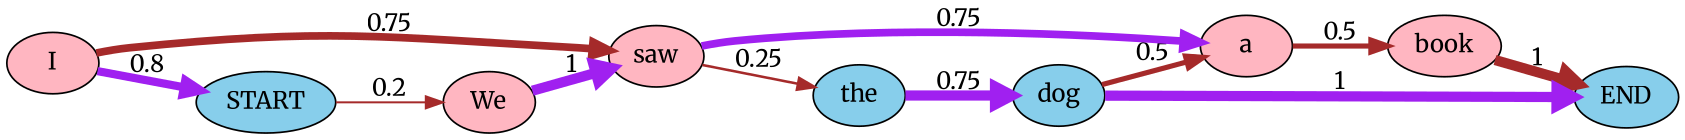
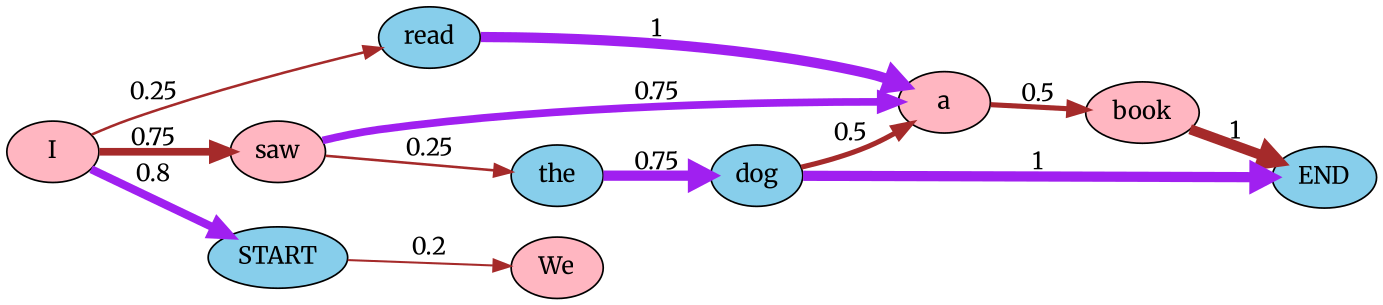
none -> (429, 38)
(564, 82) -> none
